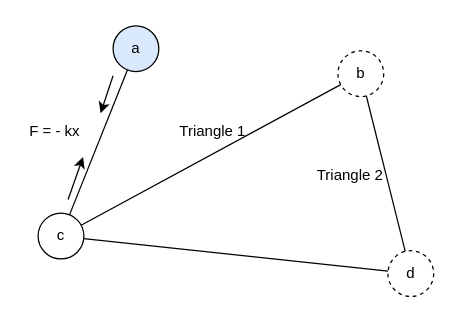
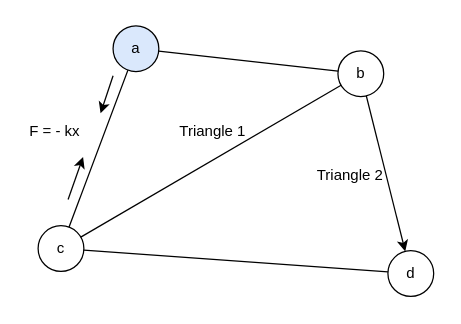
none -> (249, 61)
(361, 74) -> (361, 74)
(61, 236) -> (61, 249)
(404, 245) -> (403, 242)
(411, 274) -> (411, 274)
